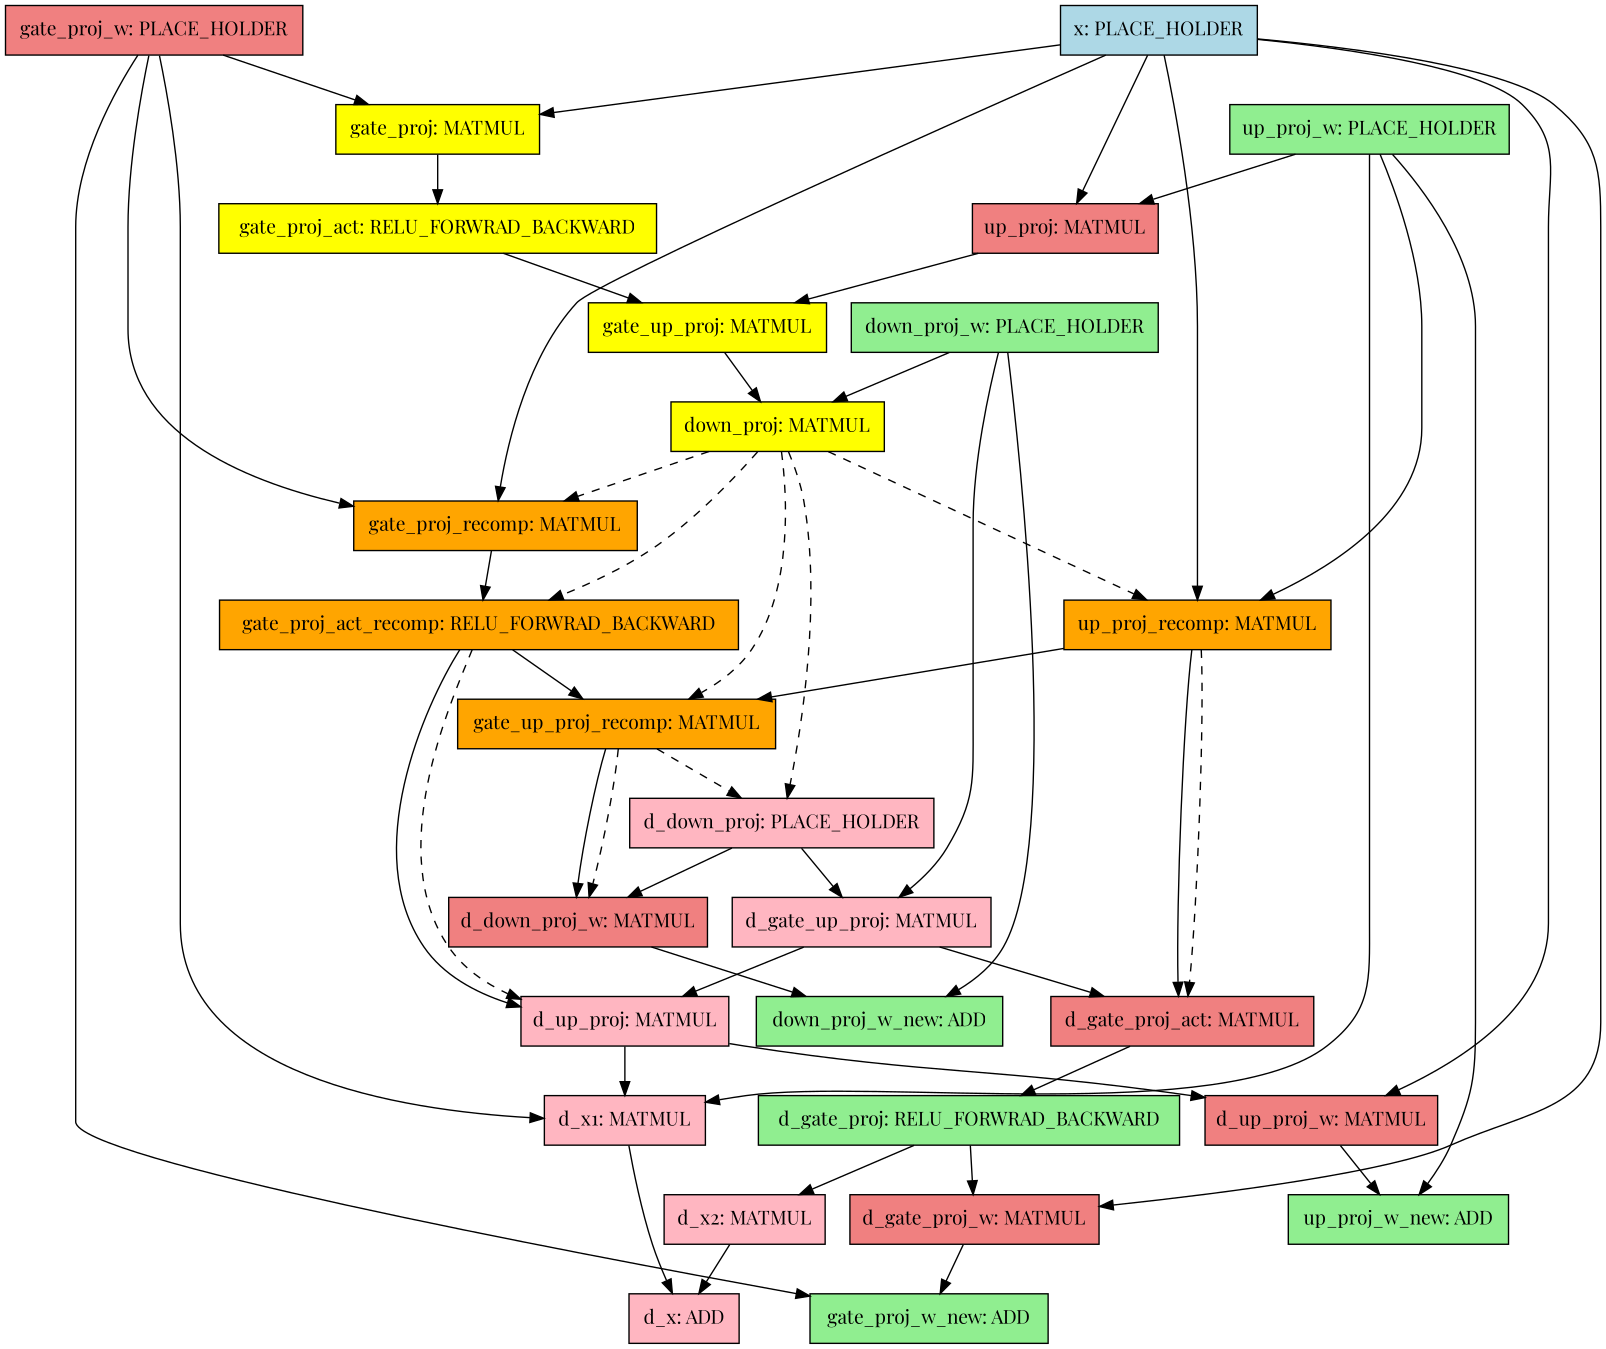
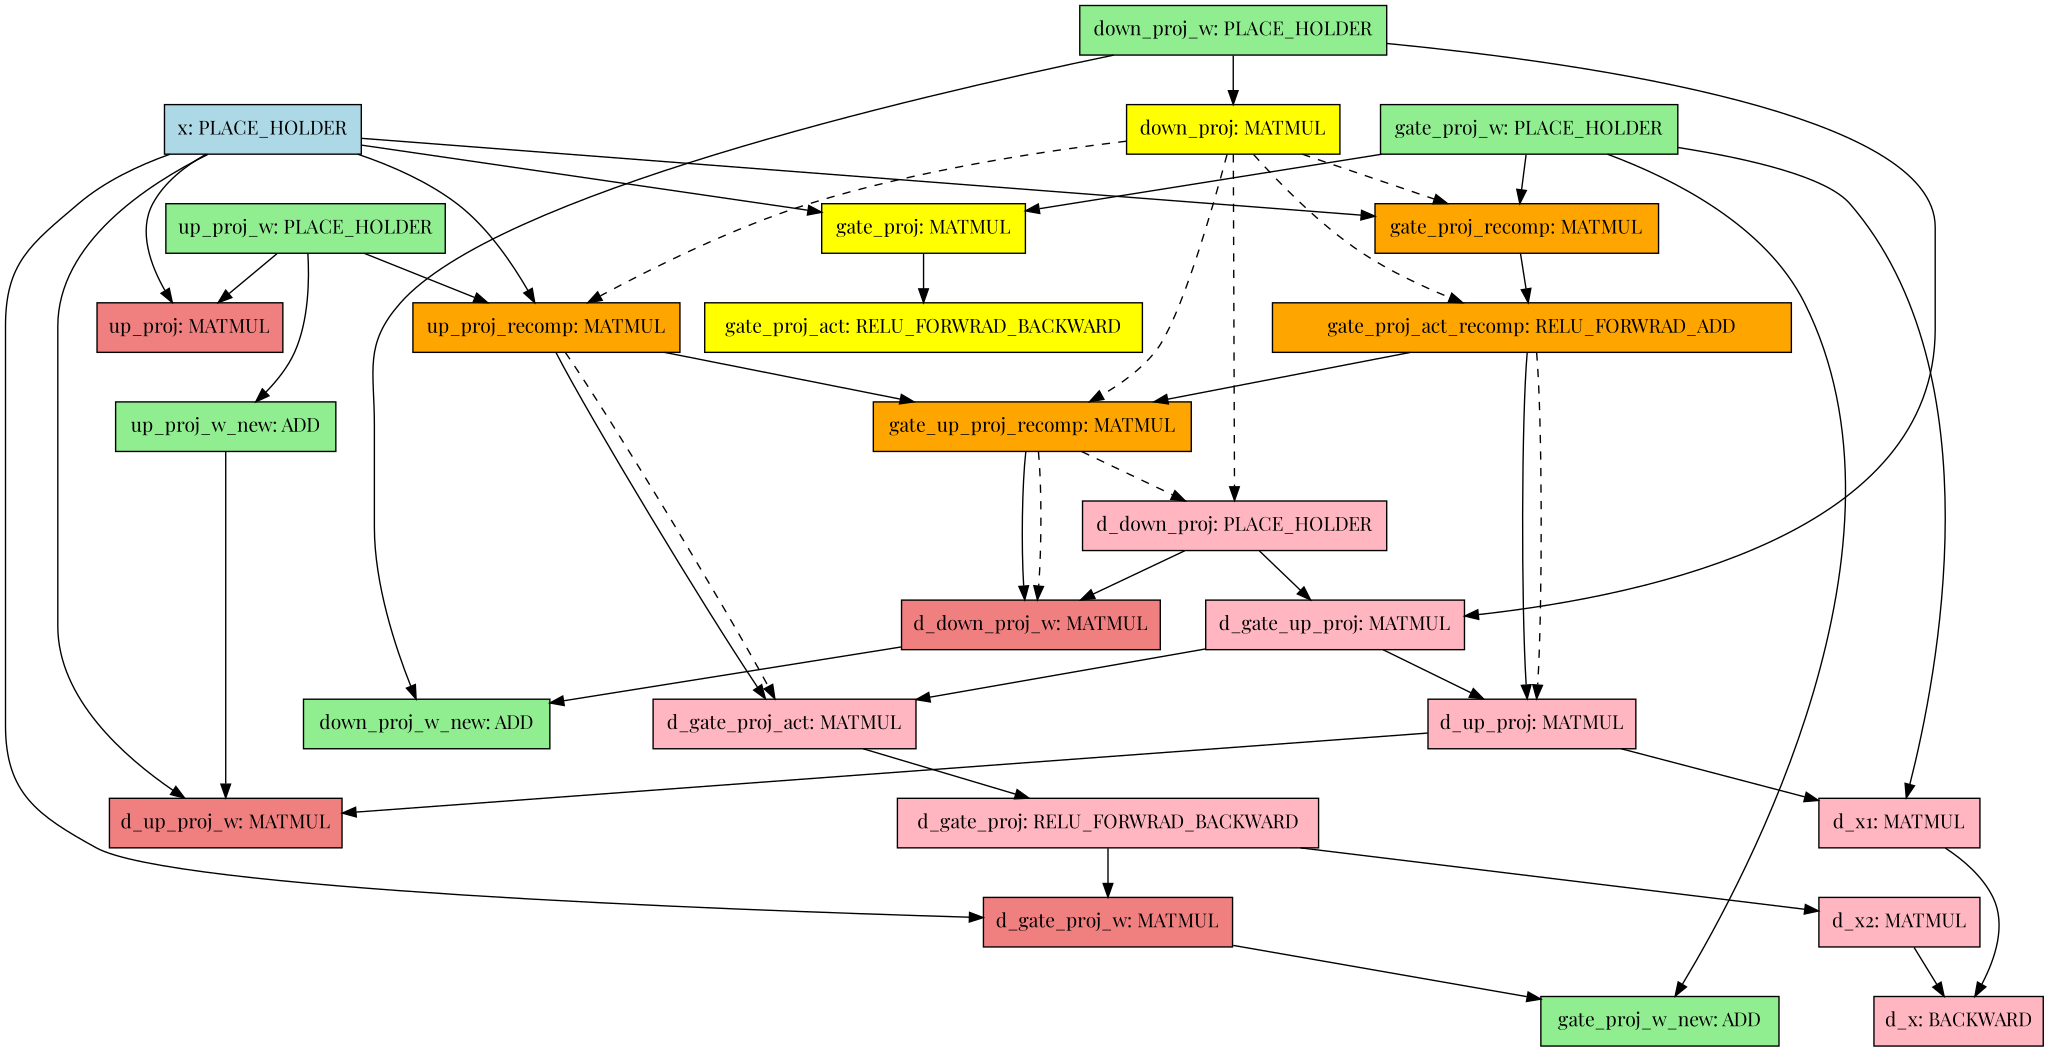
(154, 30) -> (1529, 129)
(707, 328) -> none
(479, 625) -> (1532, 328)
(1370, 915) -> none
(1182, 1021) -> (785, 724)
(969, 1120) -> (1108, 823)
(1354, 1163) -> (226, 618)
(684, 1319) -> (1959, 1021)
